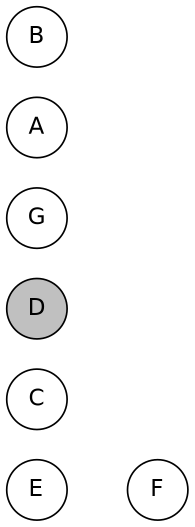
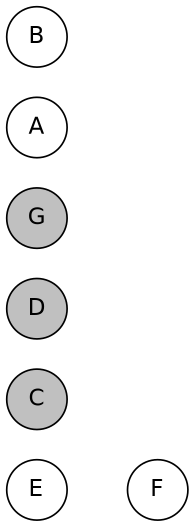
(37, 218) -> (37, 218)
(37, 399) -> (37, 399)
